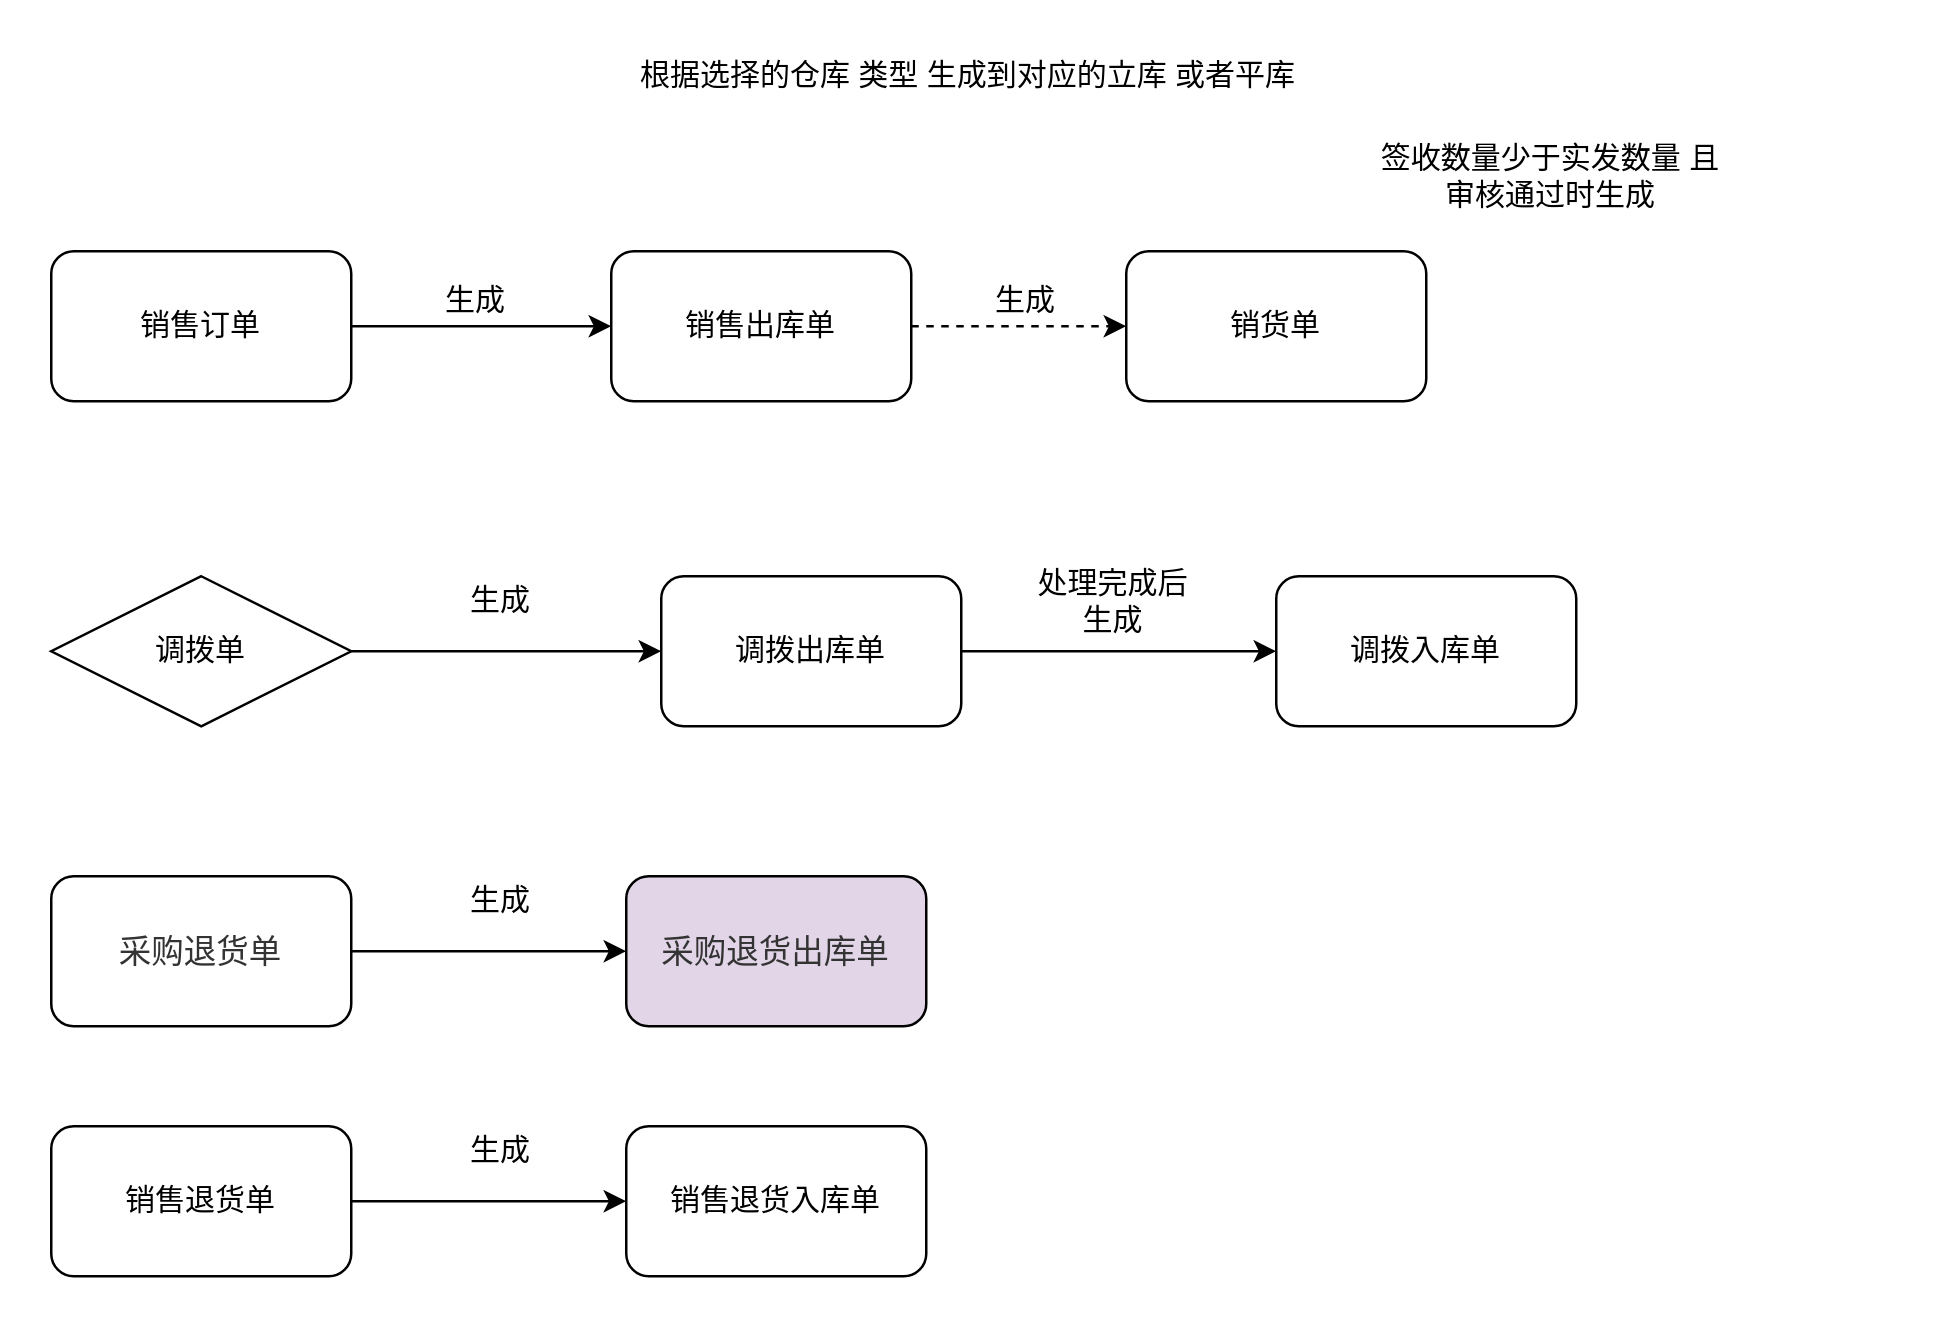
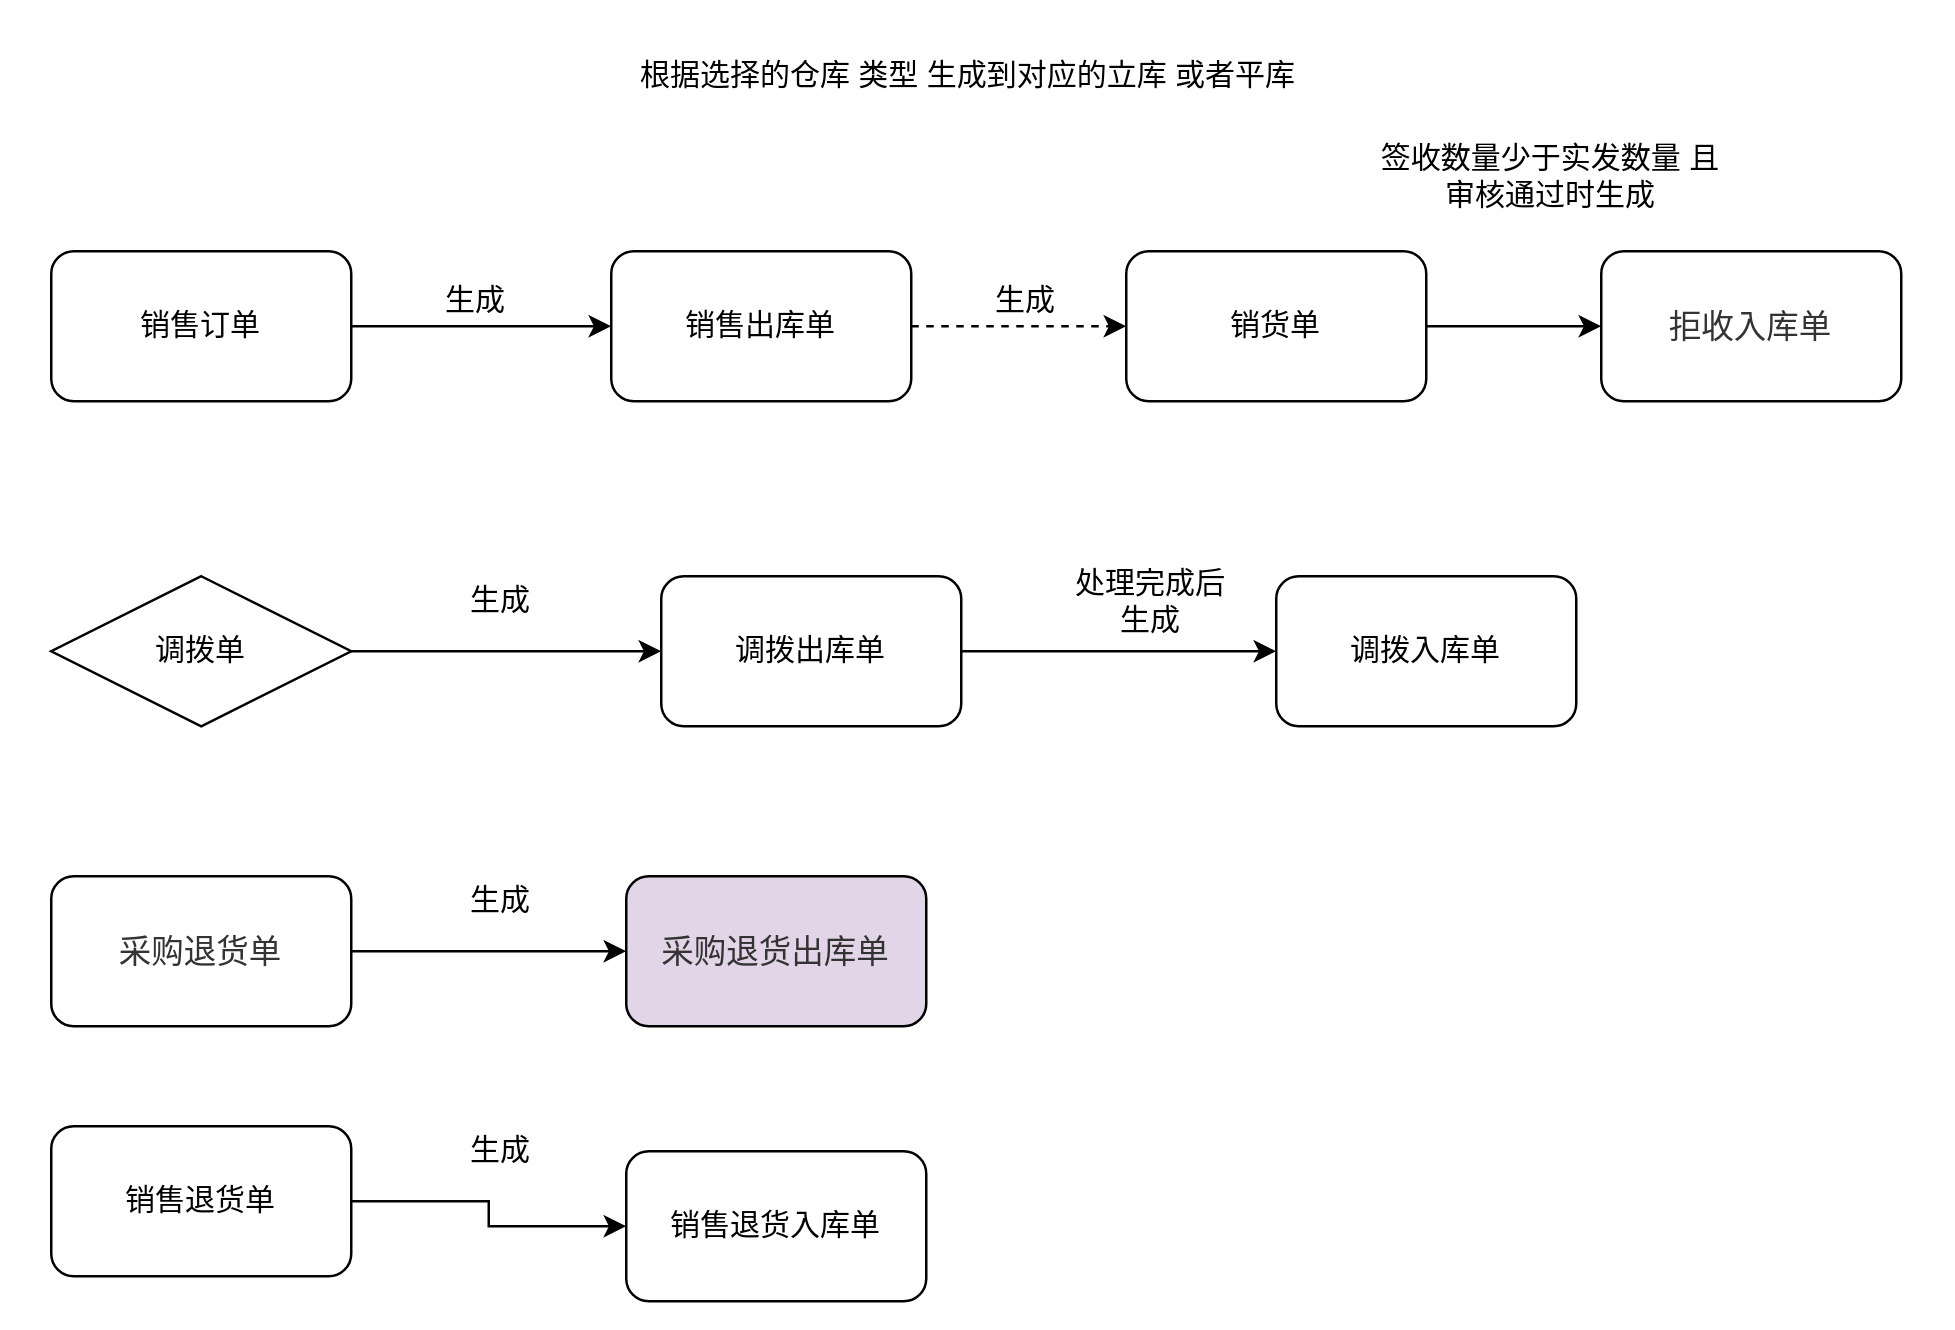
none -> (1505, 326)
none -> (1751, 326)
(1114, 601) -> (1151, 601)
(776, 1201) -> (776, 1226)
